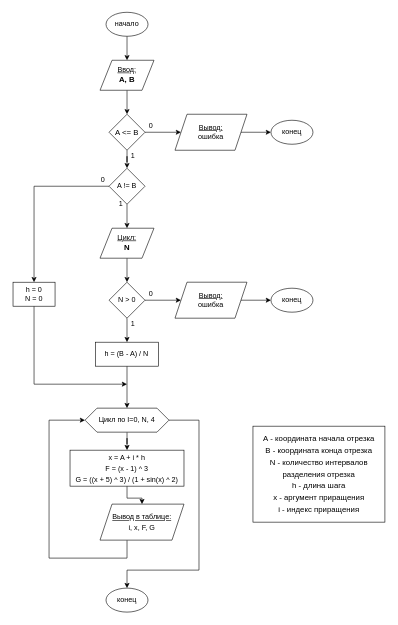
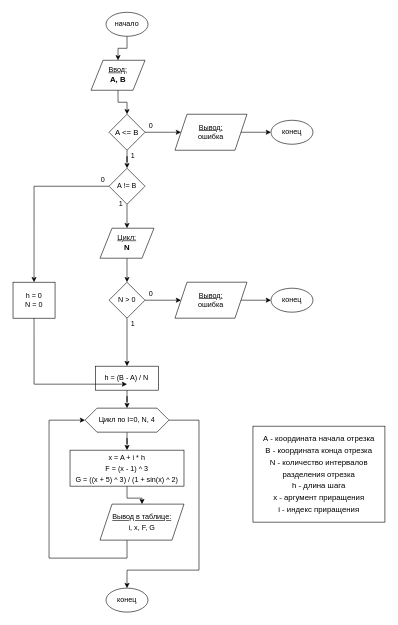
(127, 75) -> (118, 75)
(34, 294) -> (34, 300)
(127, 354) -> (127, 378)
